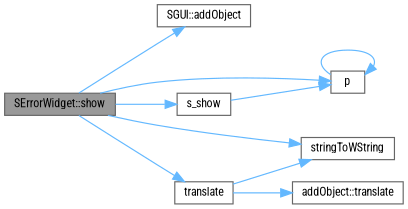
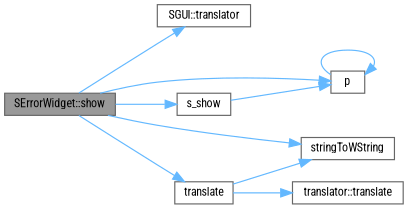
(204, 16) -> (204, 16)
(348, 193) -> (348, 193)
